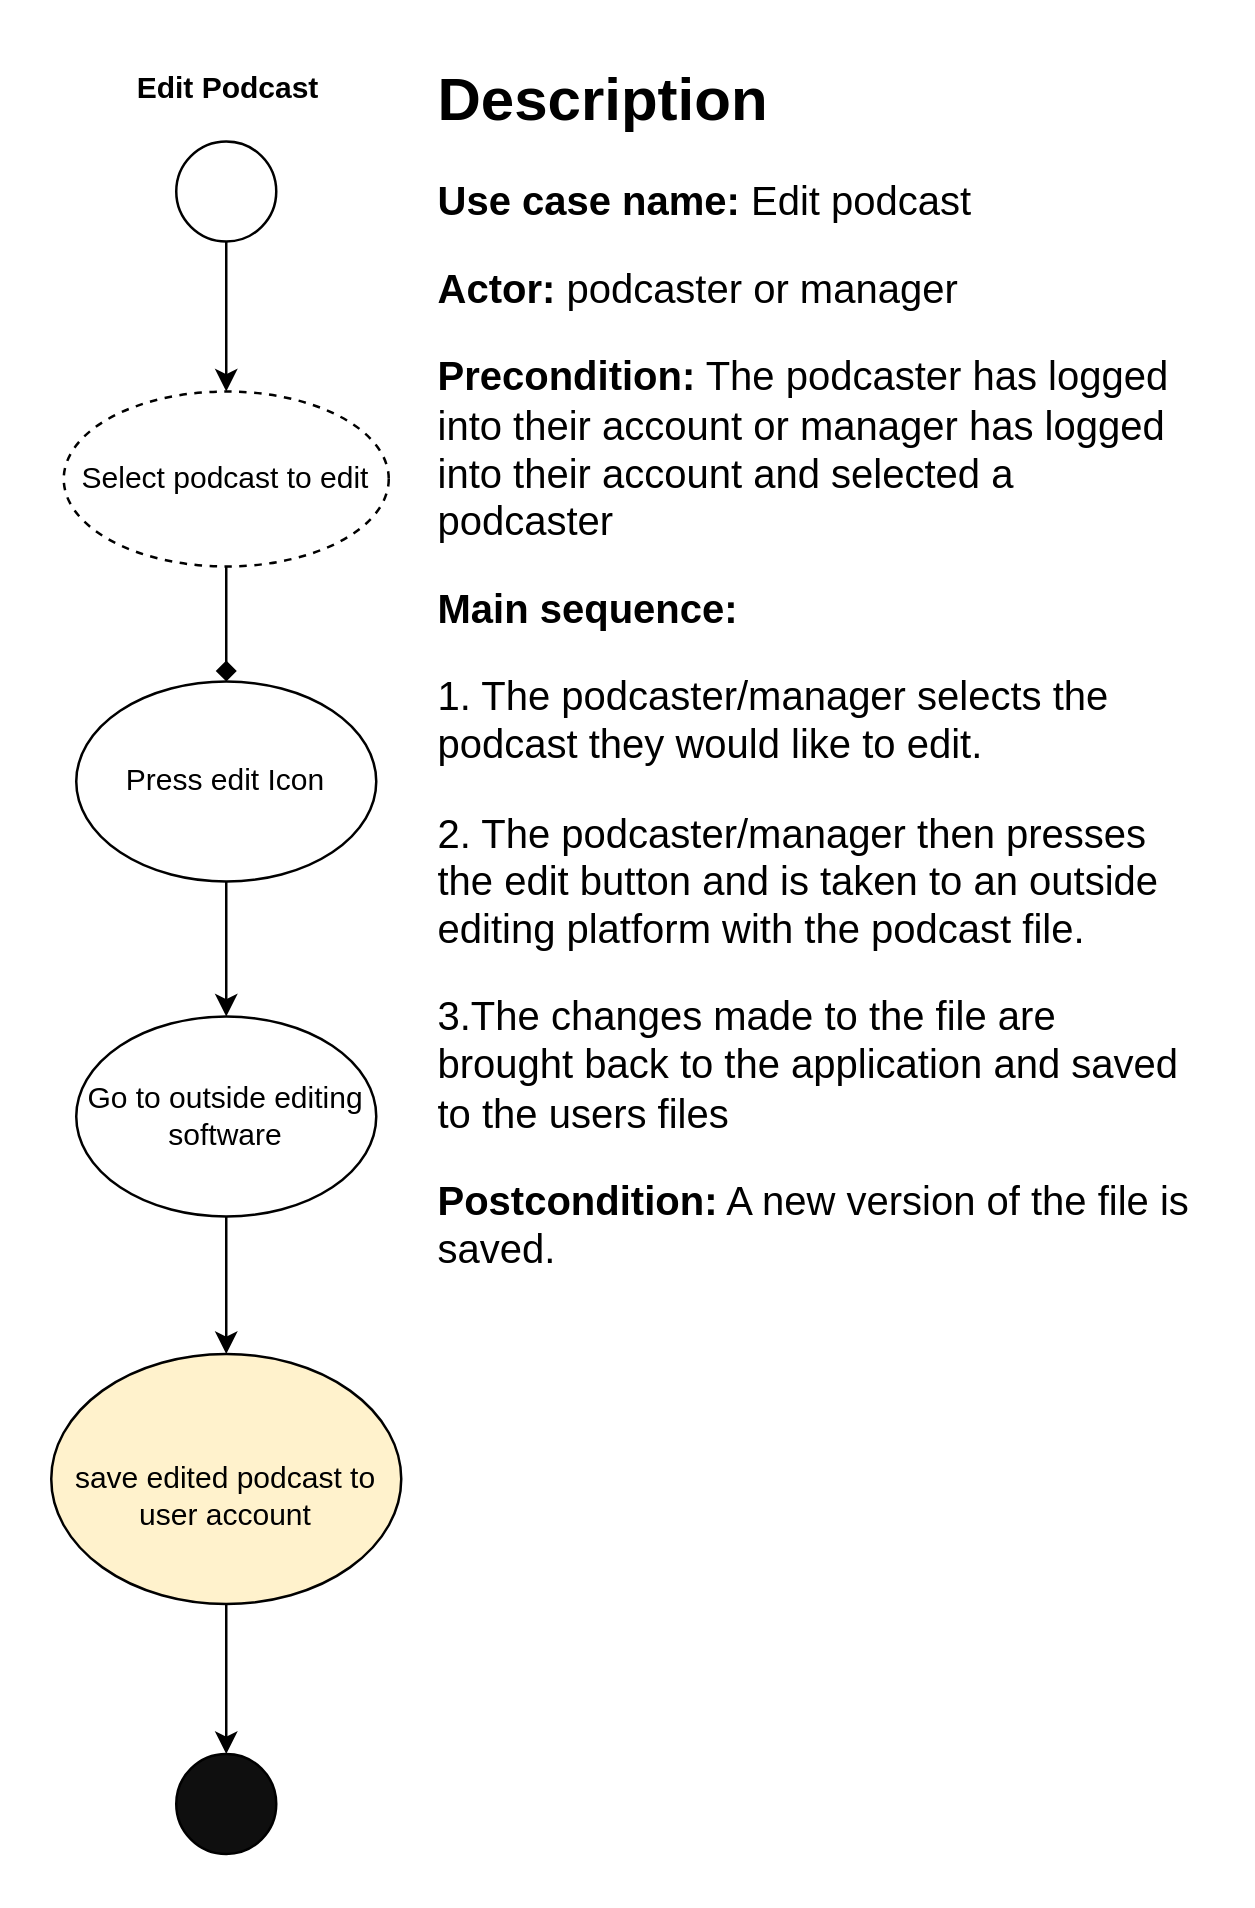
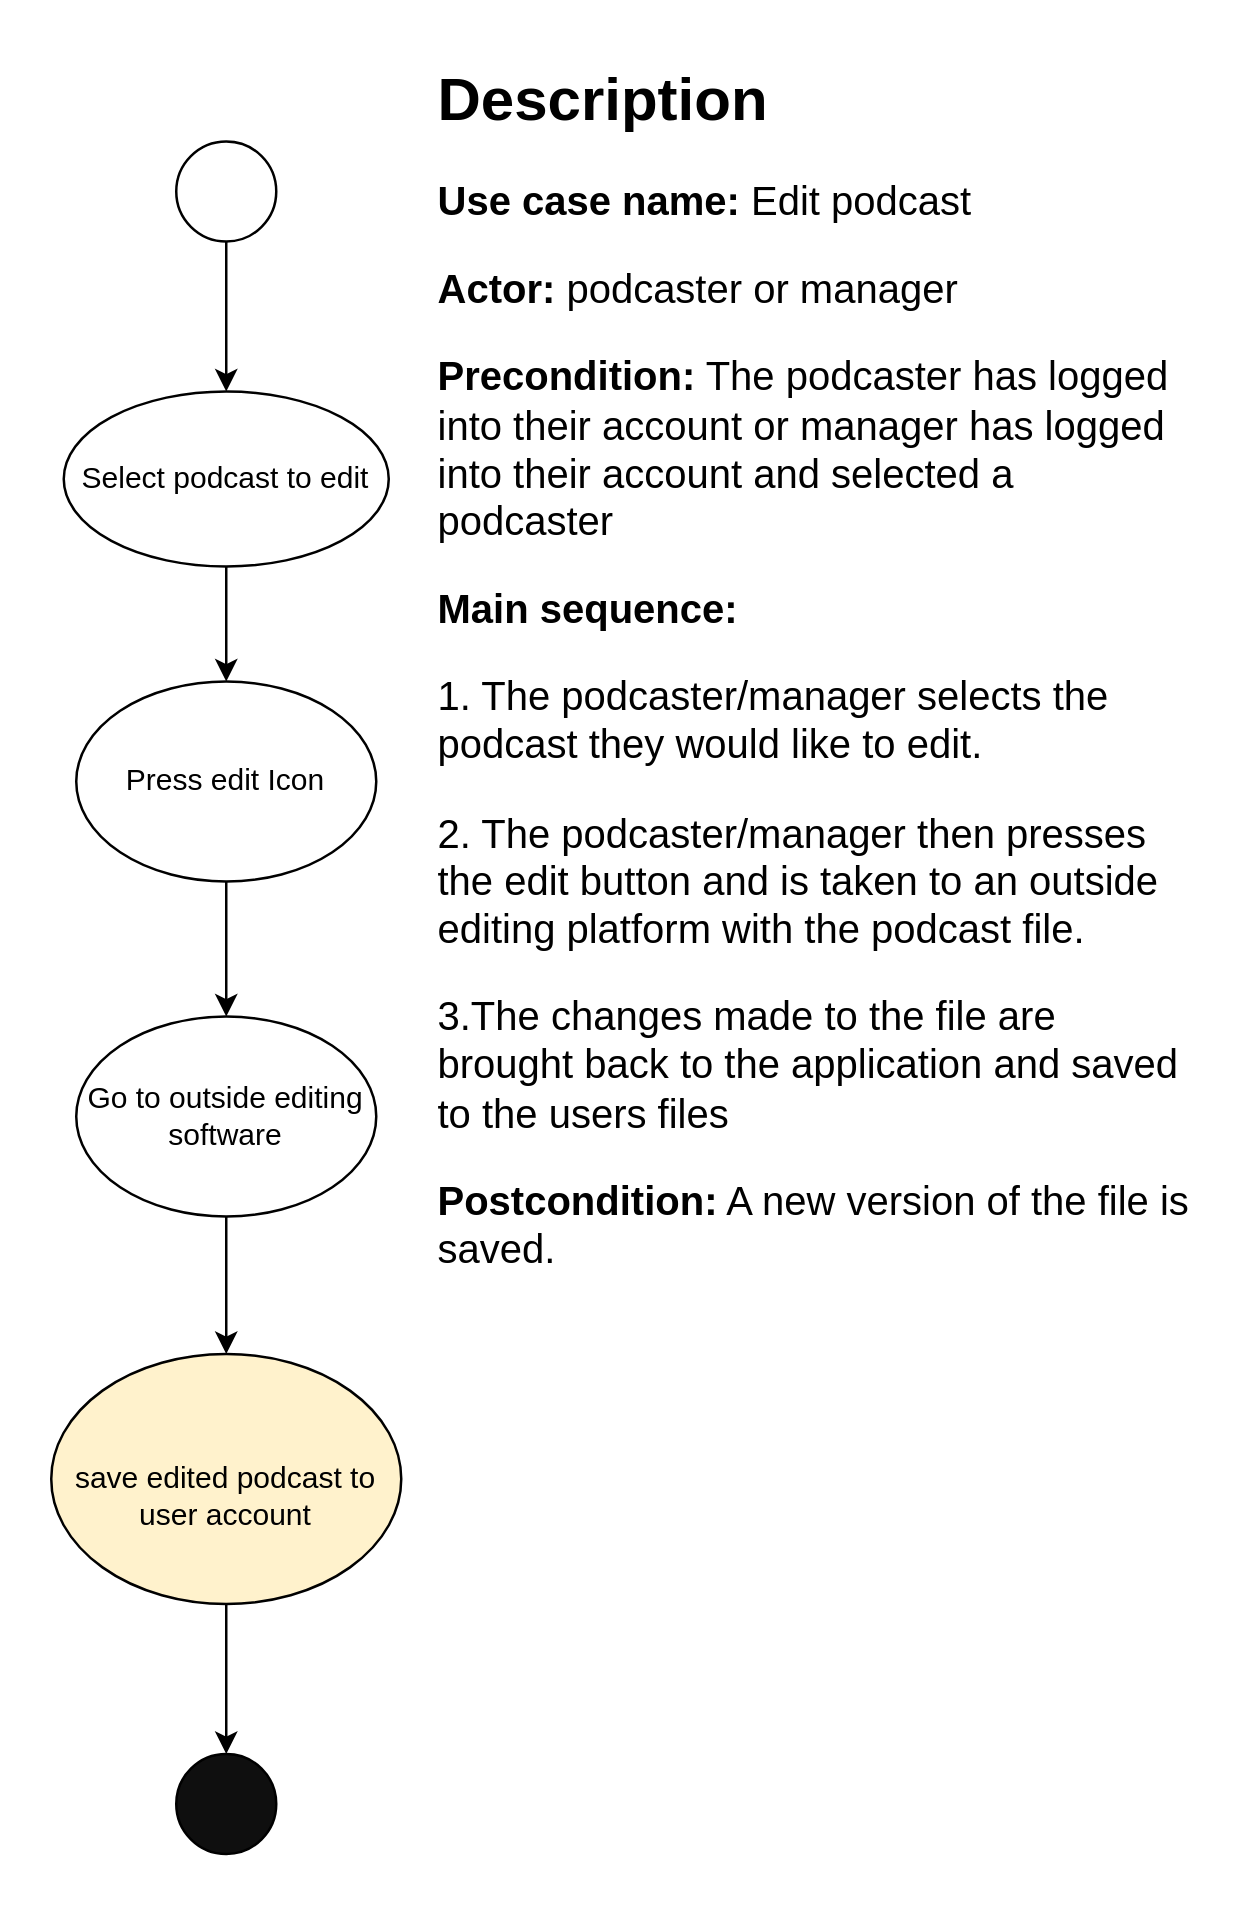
(229, 89) -> none
(226, 479) -> (226, 479)
(226, 661) -> (226, 662)
